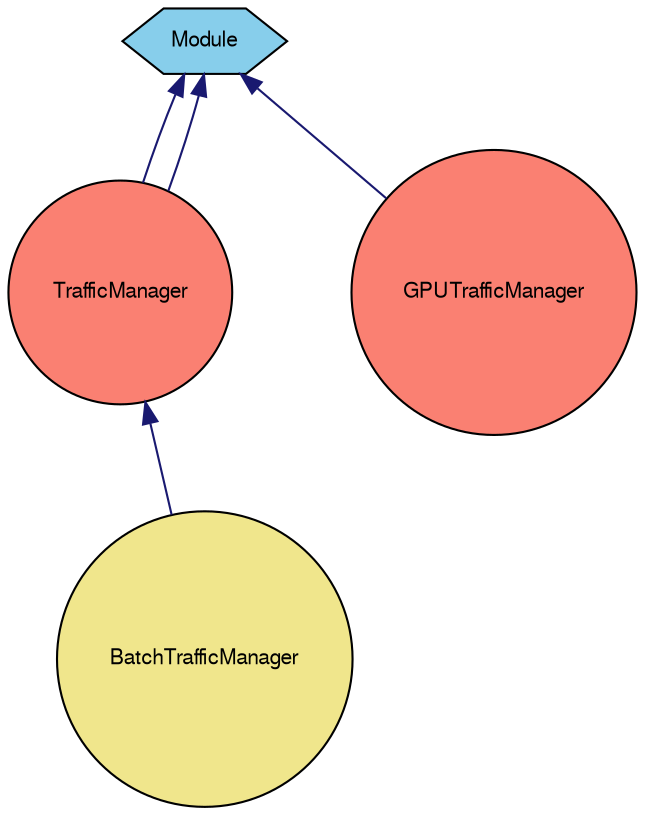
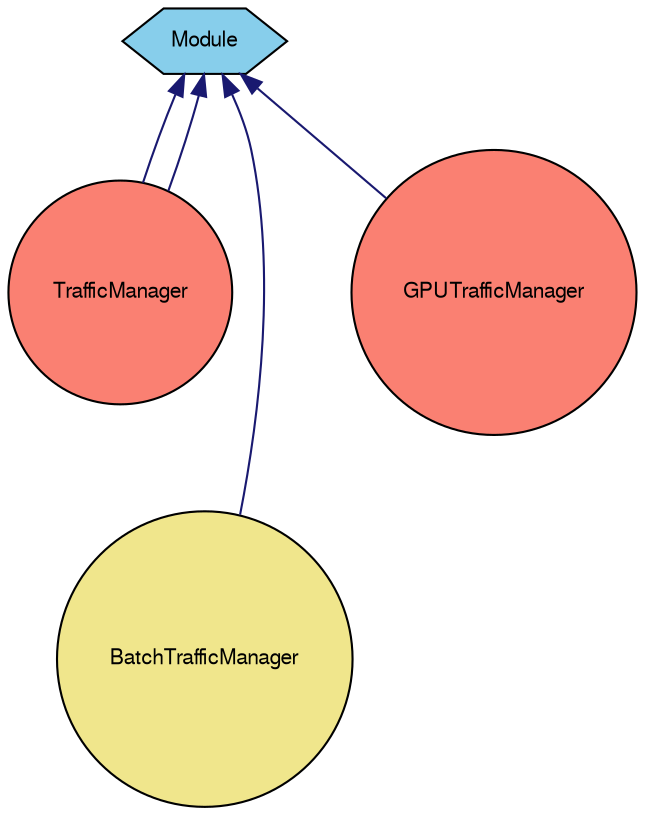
(161, 469) -> (264, 303)
